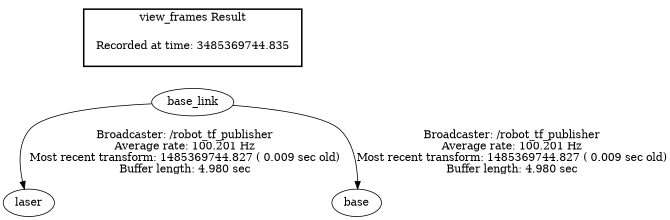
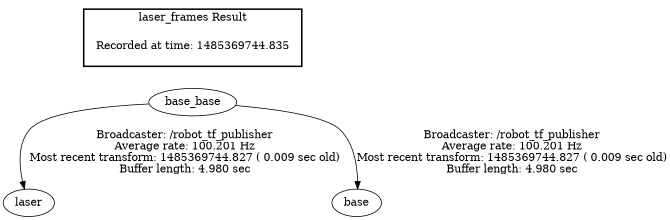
(193, 18) -> (193, 18)
(193, 47) -> (193, 47)
(193, 102) -> (193, 102)
